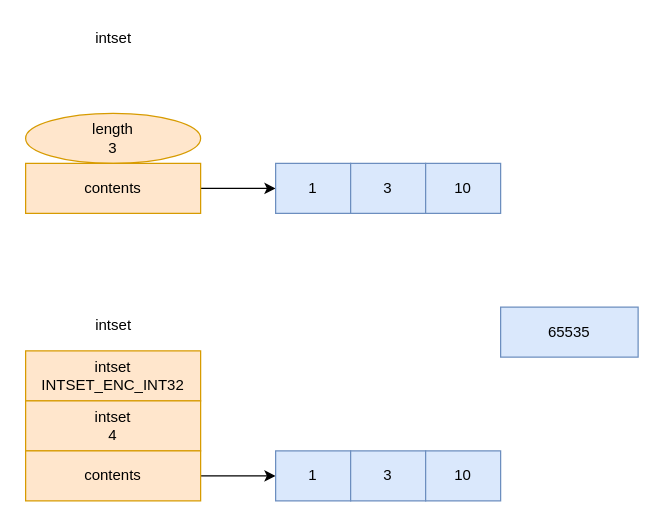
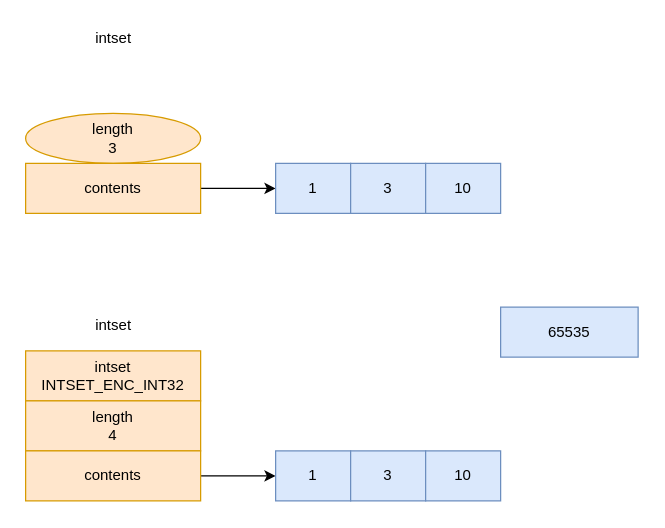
(113, 426) -> (113, 426)
